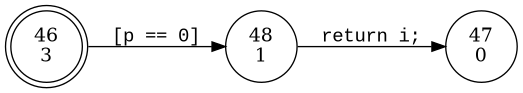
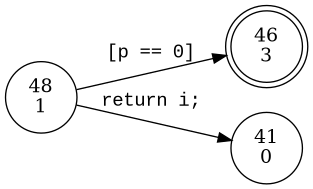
(150, 47) -> (145, 74)
(481, 47) -> (267, 148)
